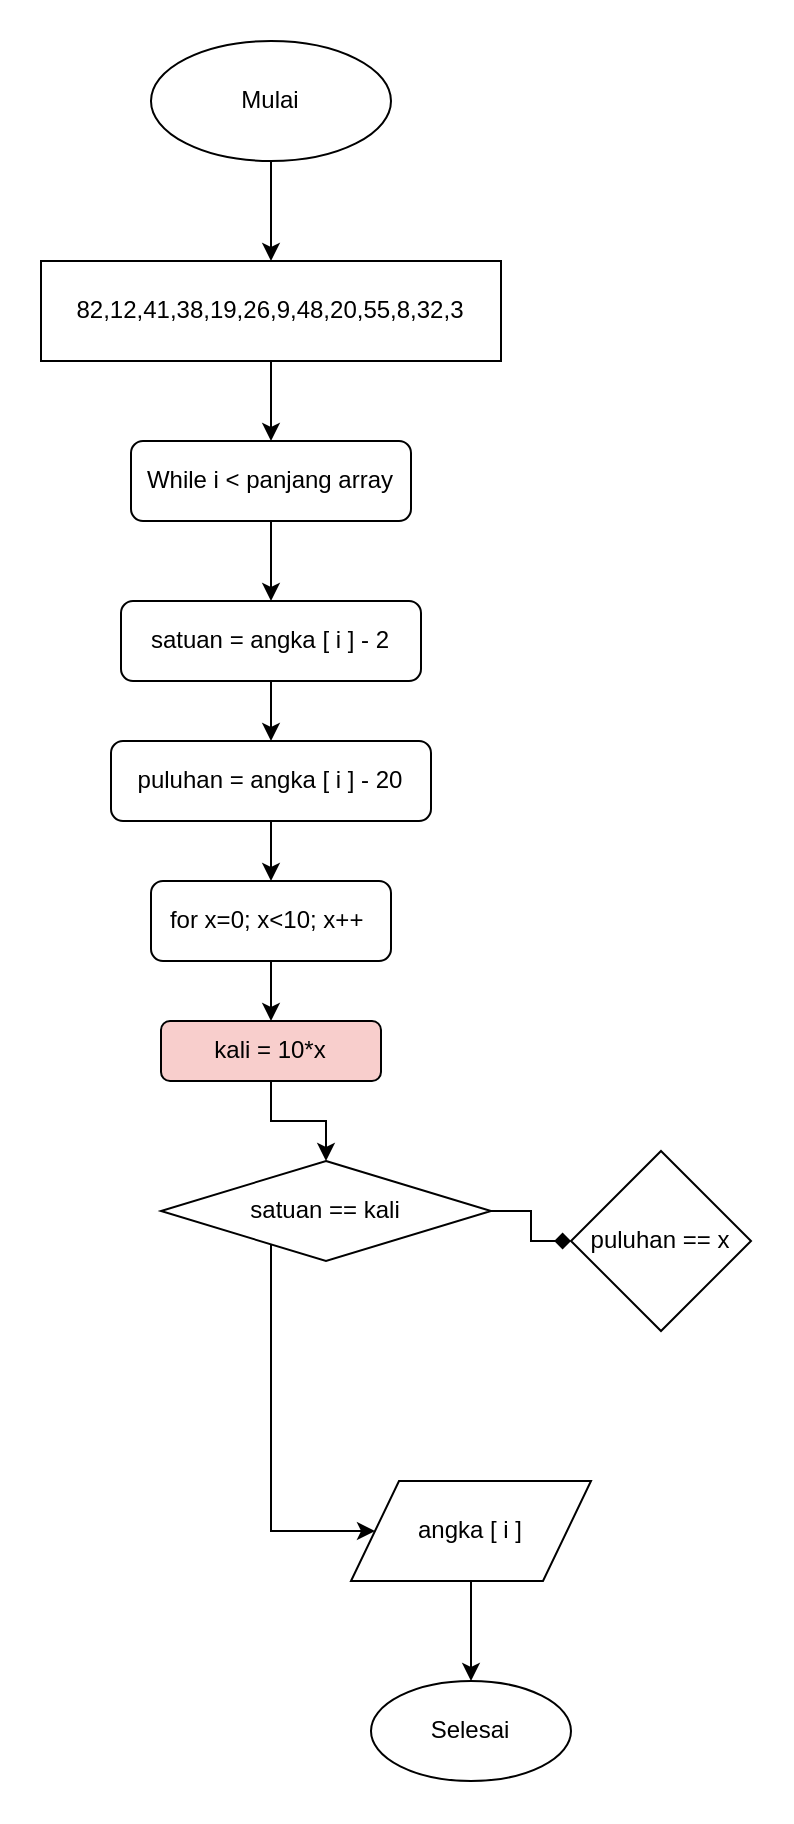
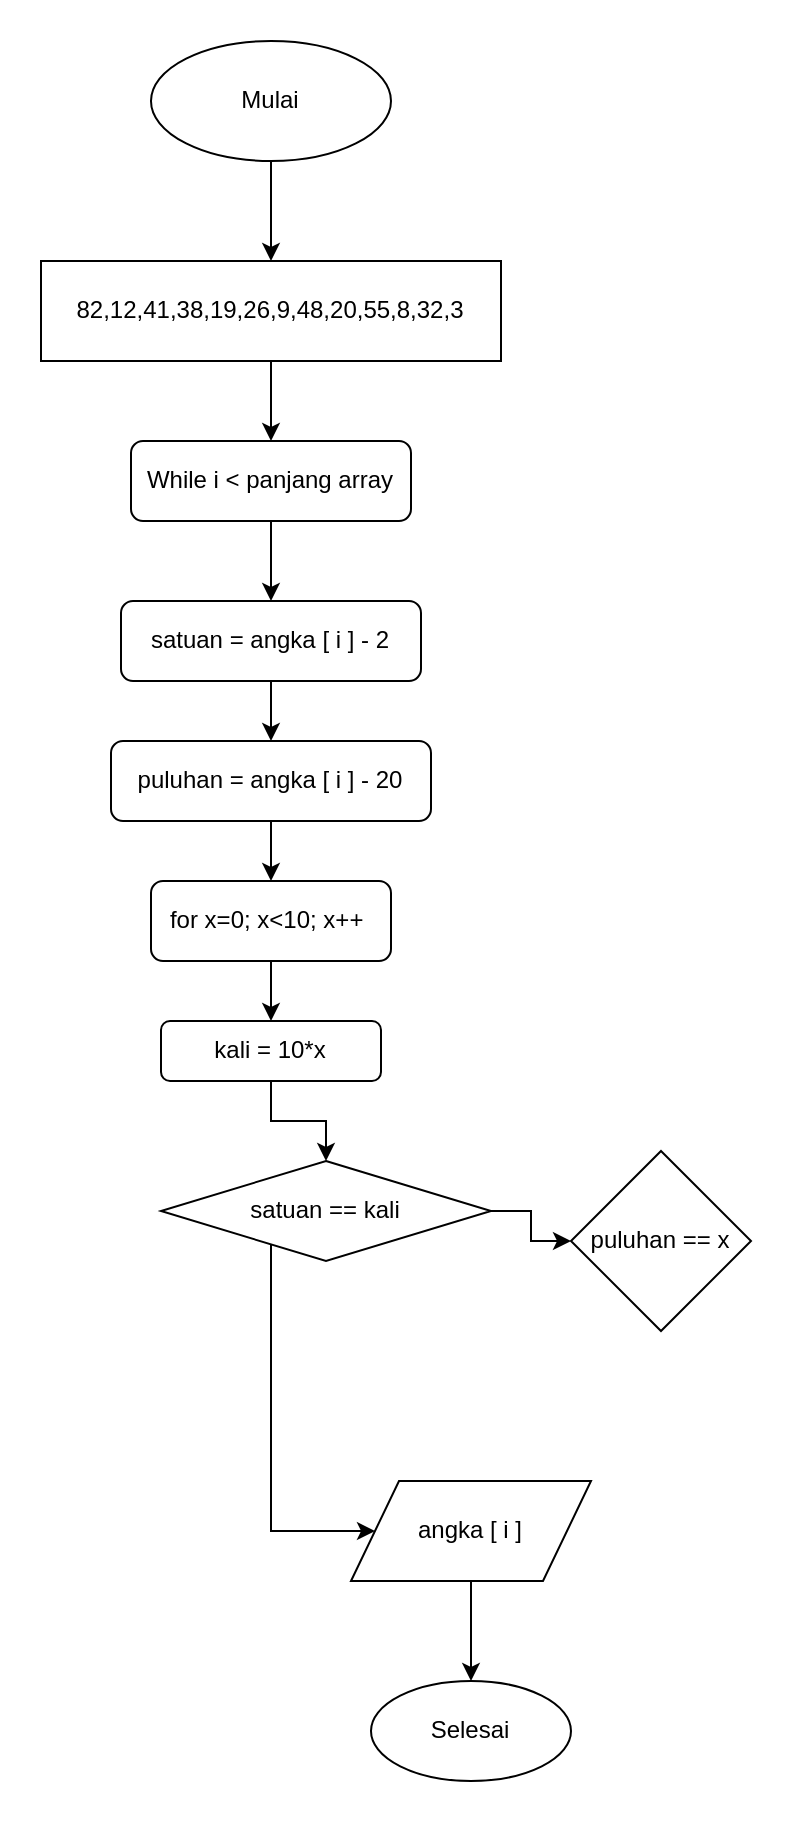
(271, 1051) -> (271, 1051)
(554, 1241) -> (555, 1241)
